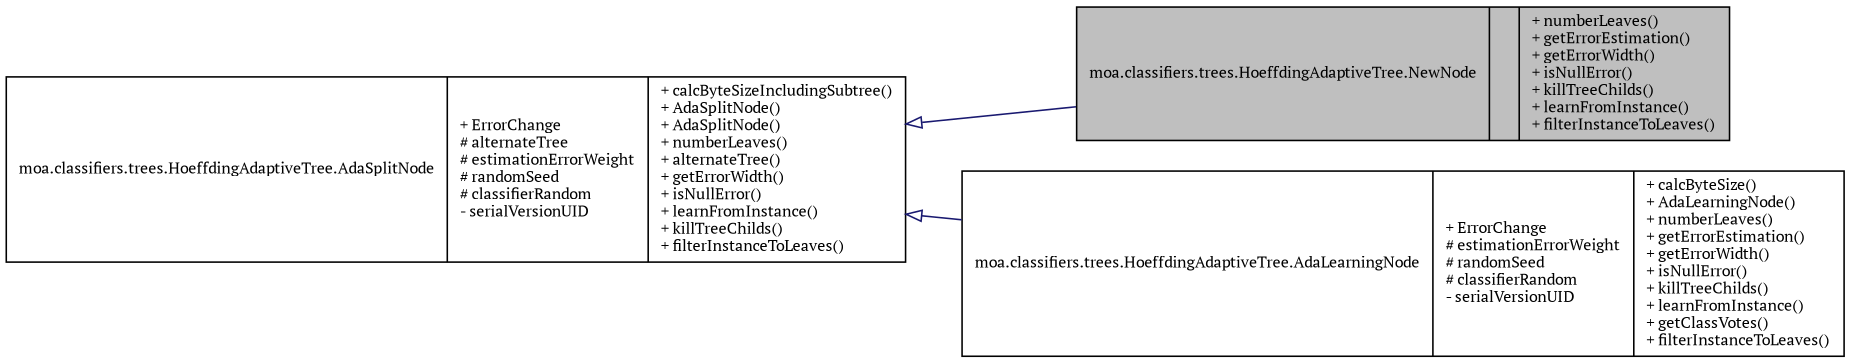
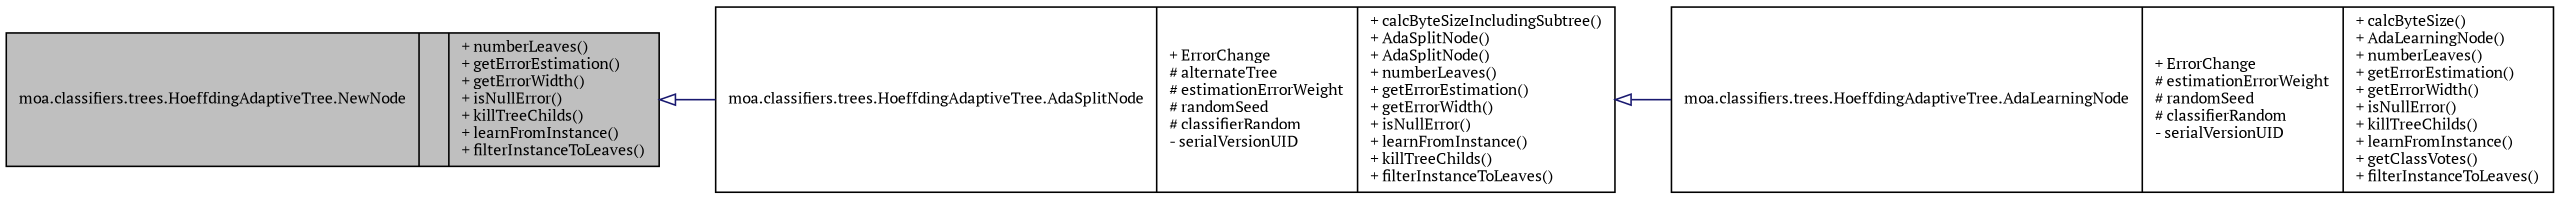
(999, 115) -> (696, 100)
(721, 160) -> (1450, 90)
